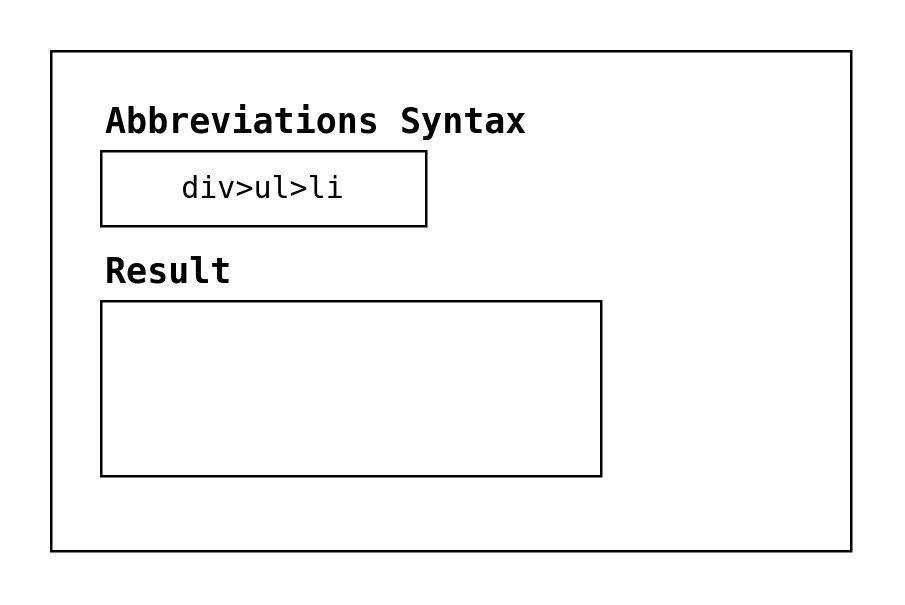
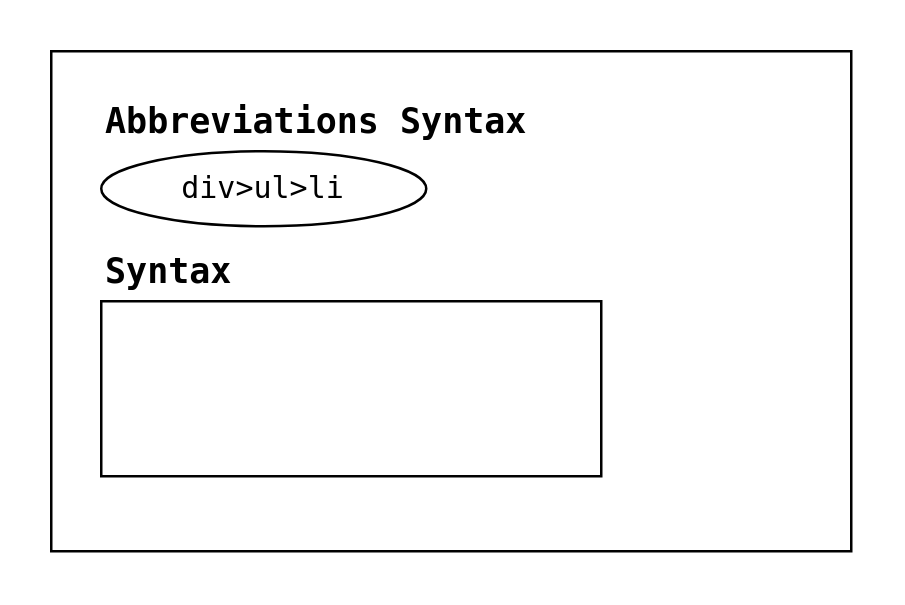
(264, 189) -> (264, 189)
(153, 264) -> (157, 264)
